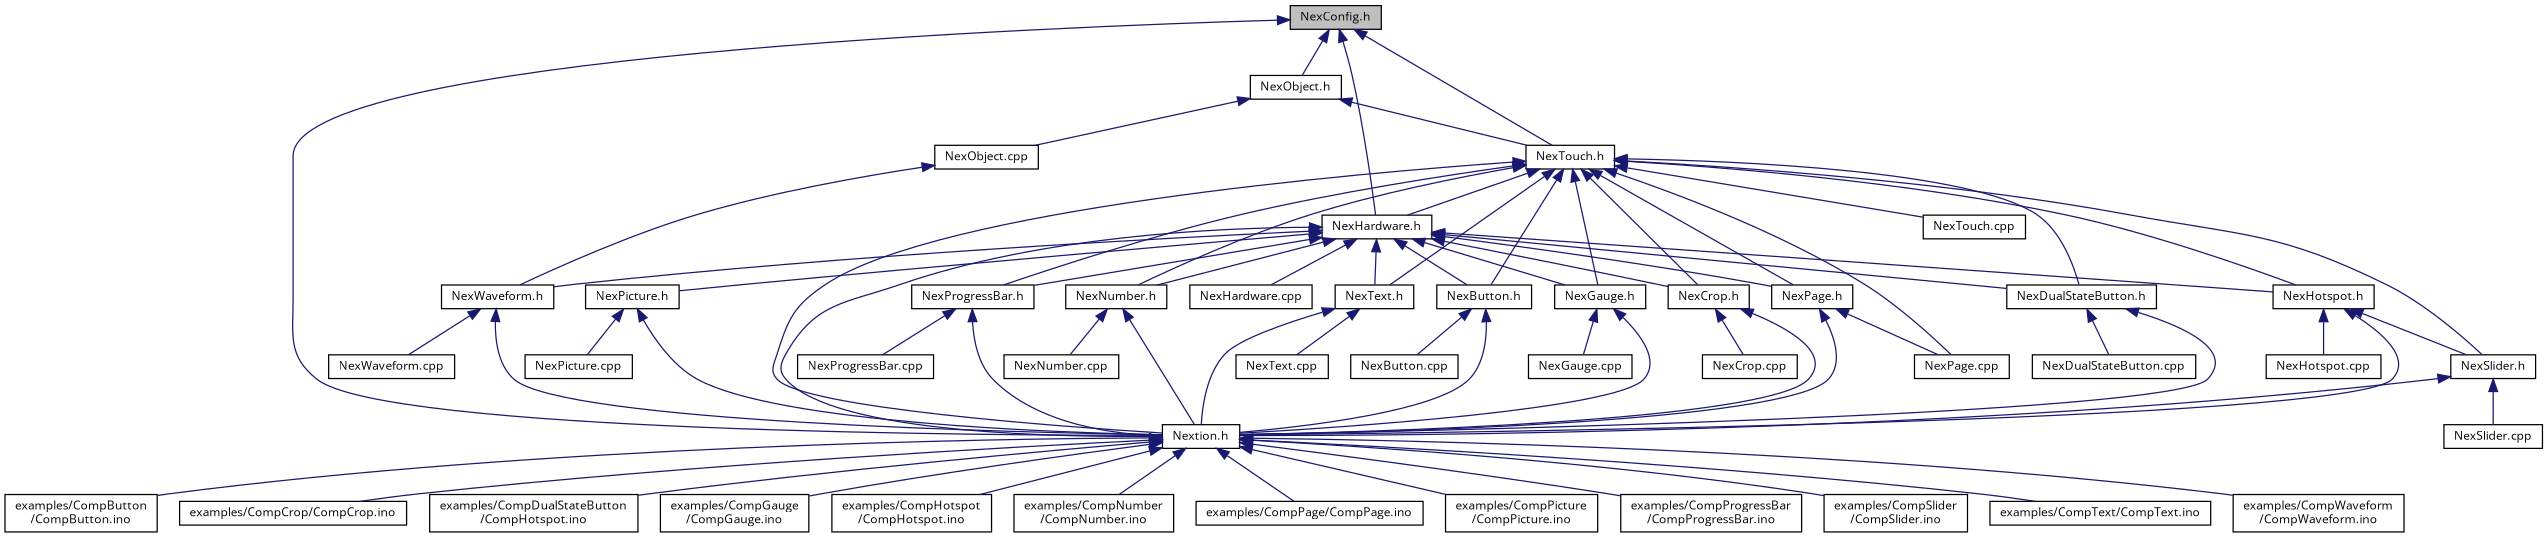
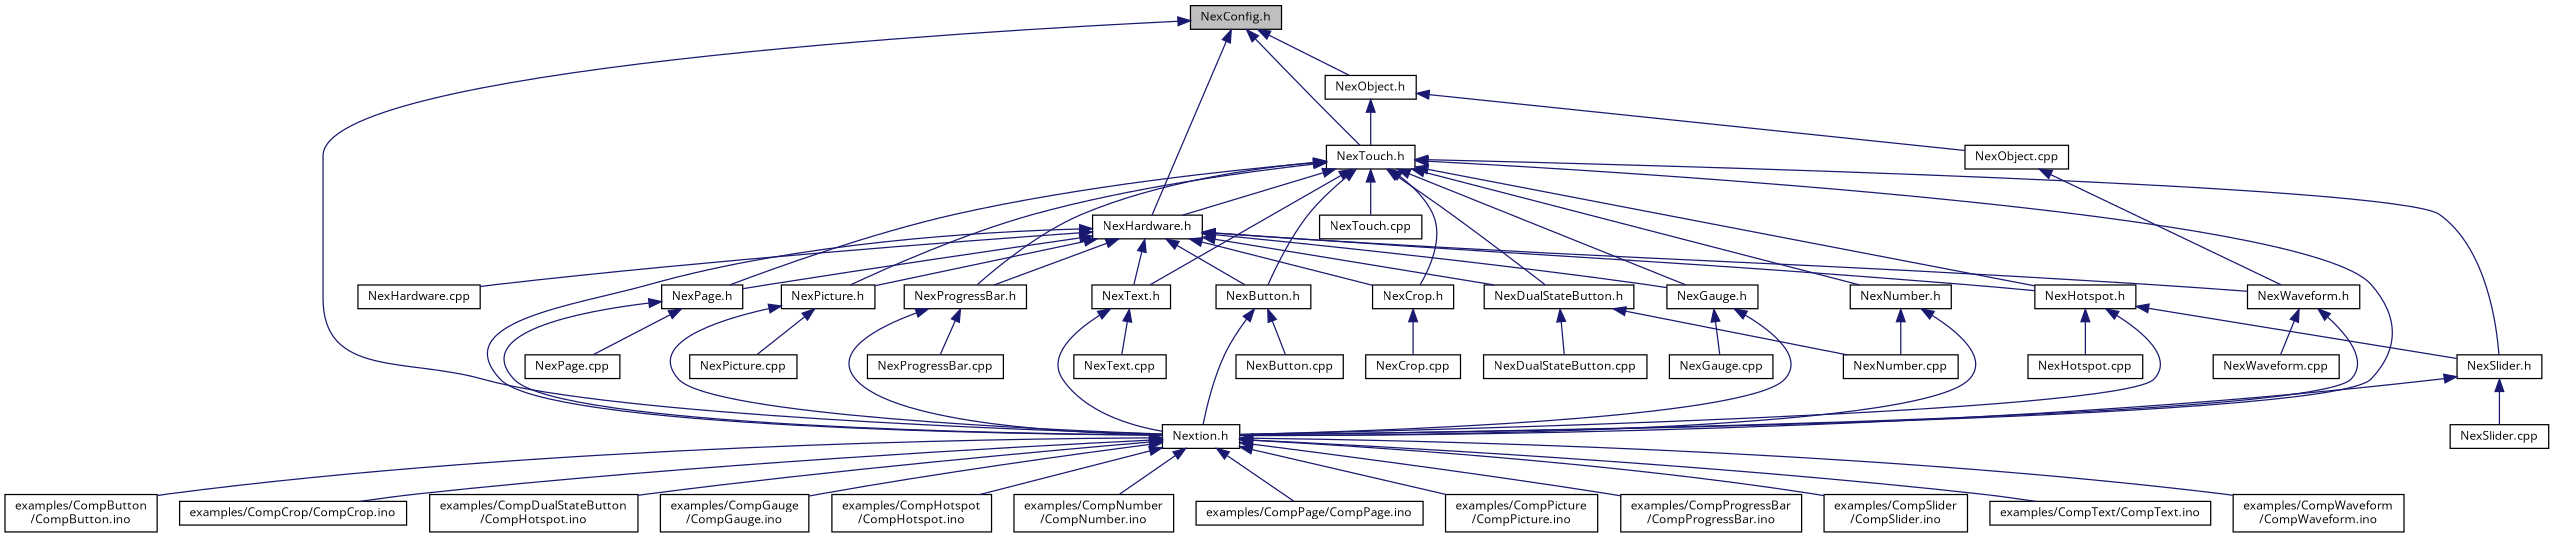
(1794, 245) -> (1076, 203)
(1240, 264) -> none
(1999, 407) -> (1736, 333)
(1577, 420) -> none
